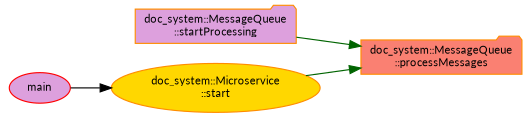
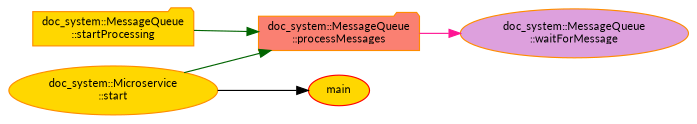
(216, 26) -> (113, 29)
none -> (574, 33)
(40, 88) -> (339, 90)
(85, 88) -> (257, 90)
